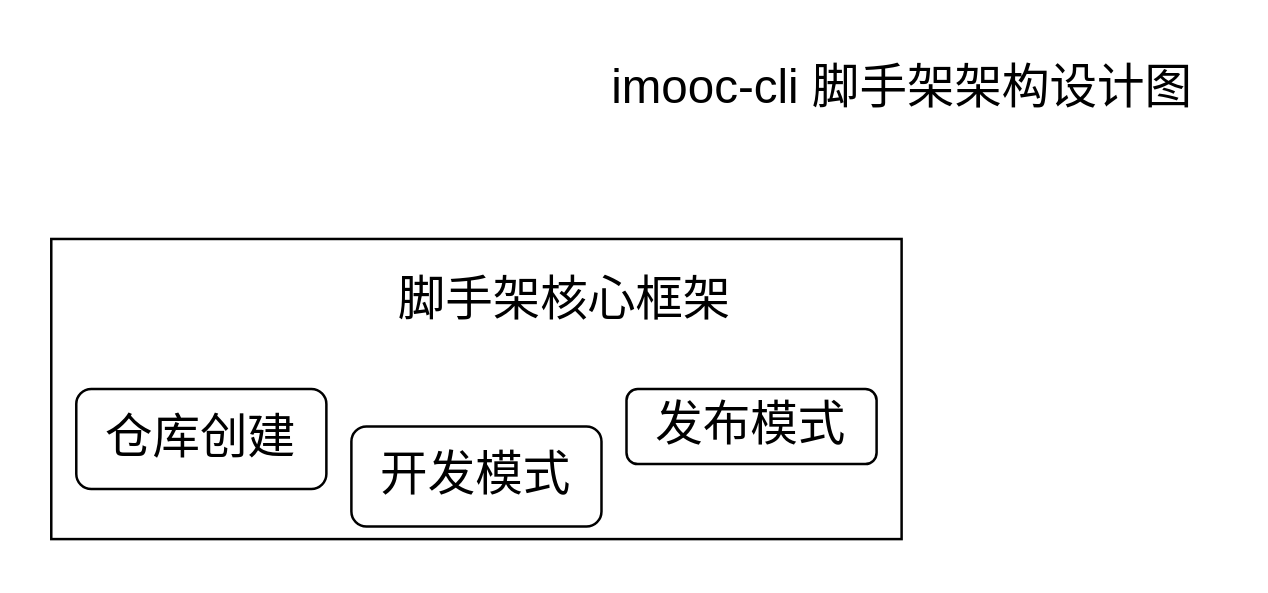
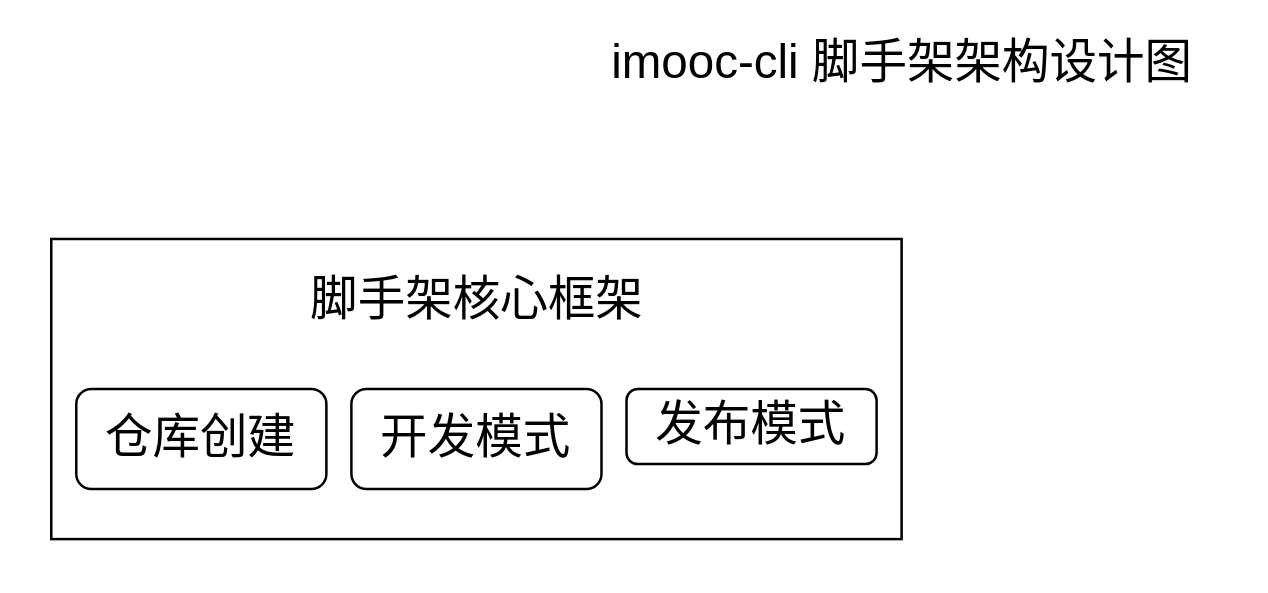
(901, 89) -> (901, 64)
(564, 301) -> (476, 301)
(476, 476) -> (476, 439)
